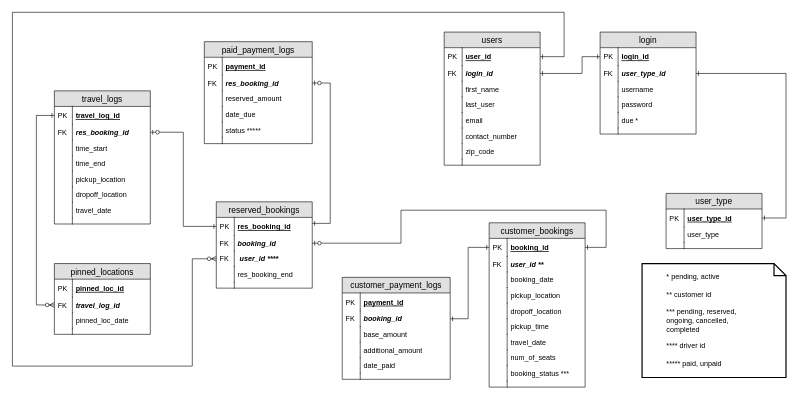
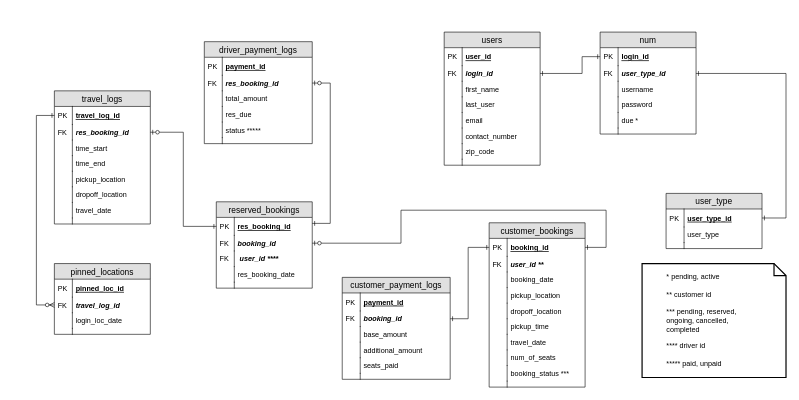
(111, 12) -> none
(648, 40) -> (648, 40)
(258, 50) -> (258, 50)
(256, 99) -> (249, 99)
(242, 115) -> (240, 115)
(267, 275) -> (269, 275)
(104, 321) -> (101, 321)
(381, 366) -> (383, 366)
